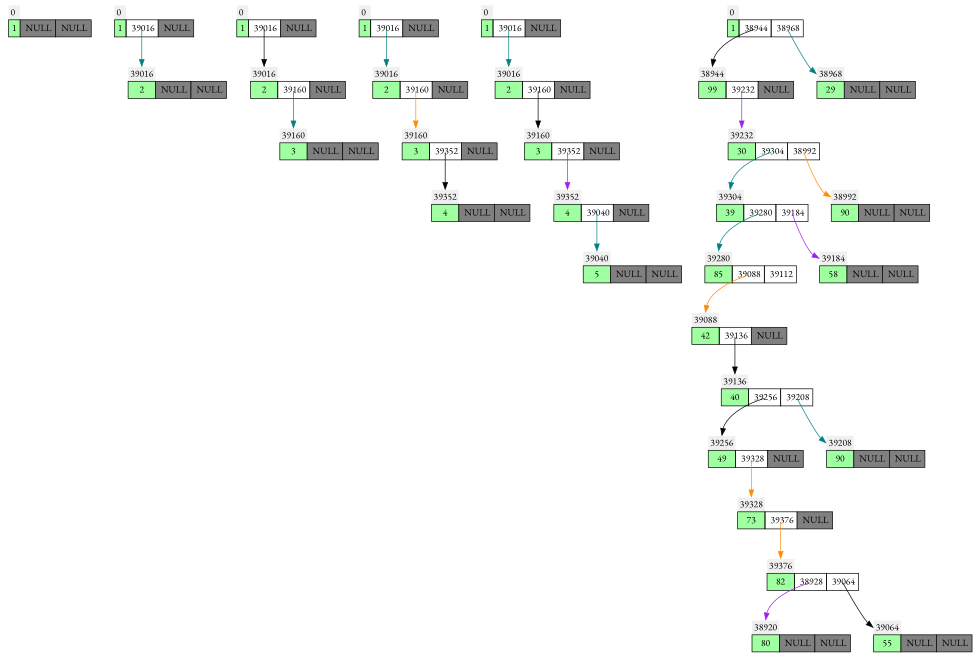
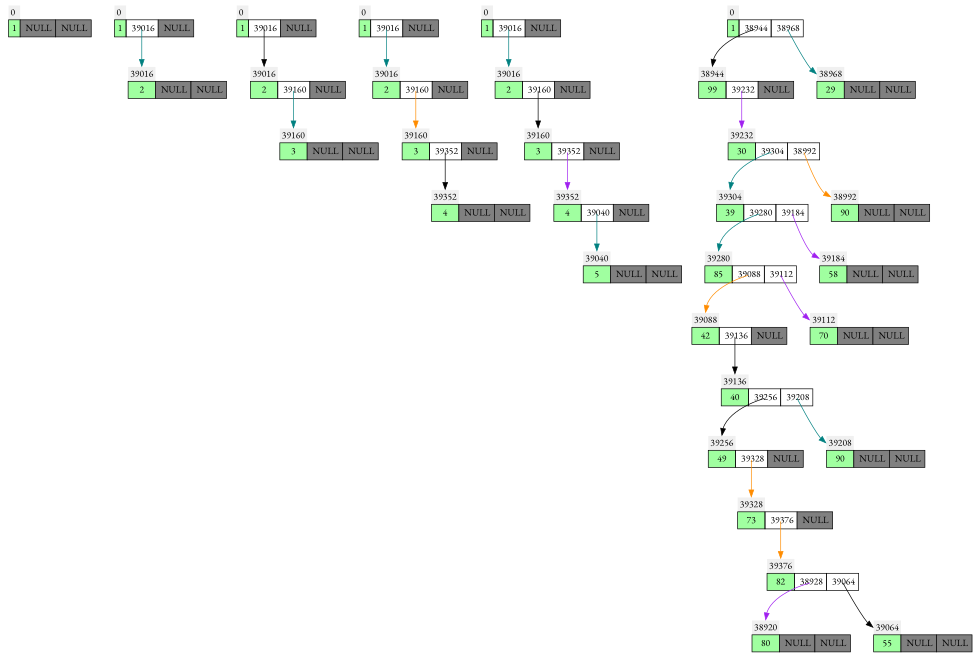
none -> (859, 329)
